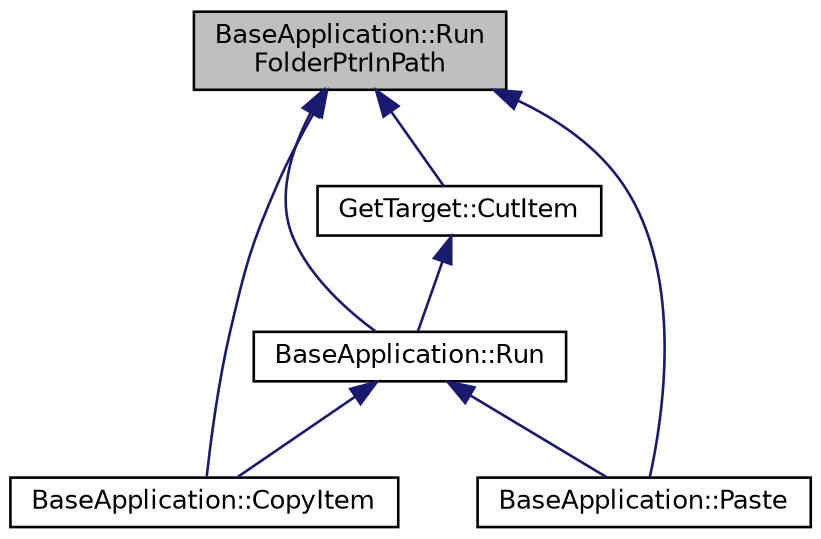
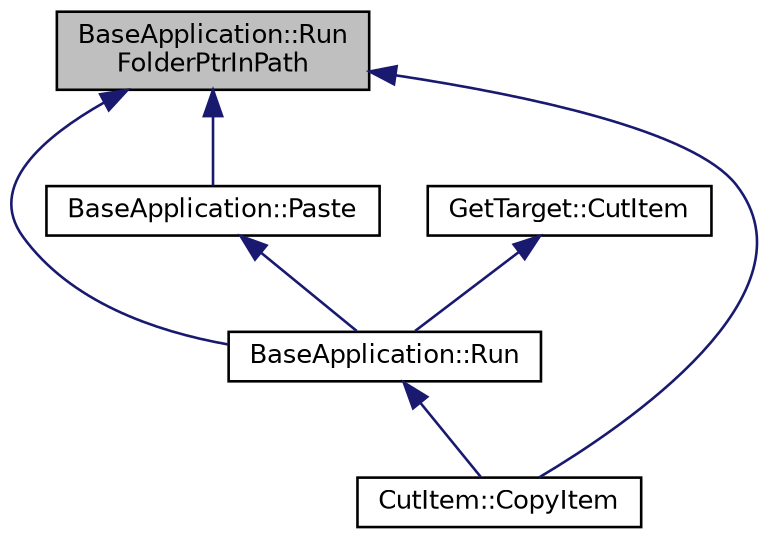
(417, 149) -> none
(538, 436) -> (309, 292)
(204, 502) -> (499, 502)
